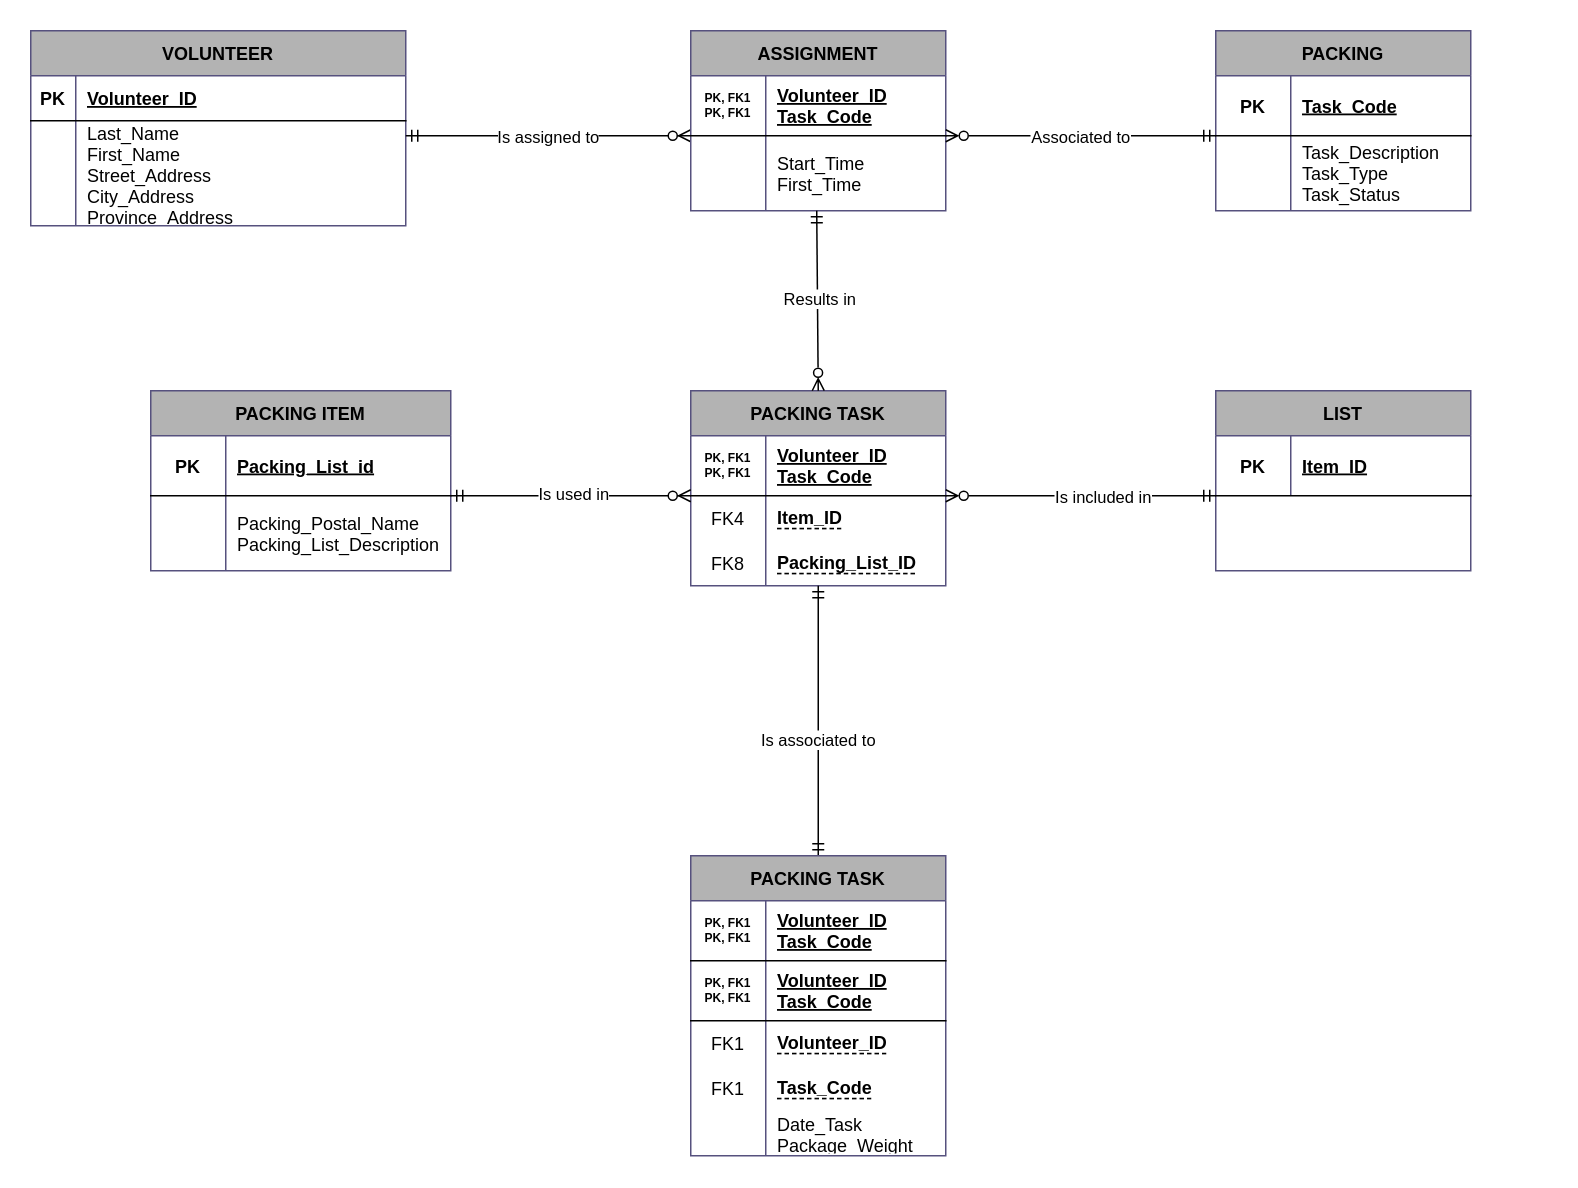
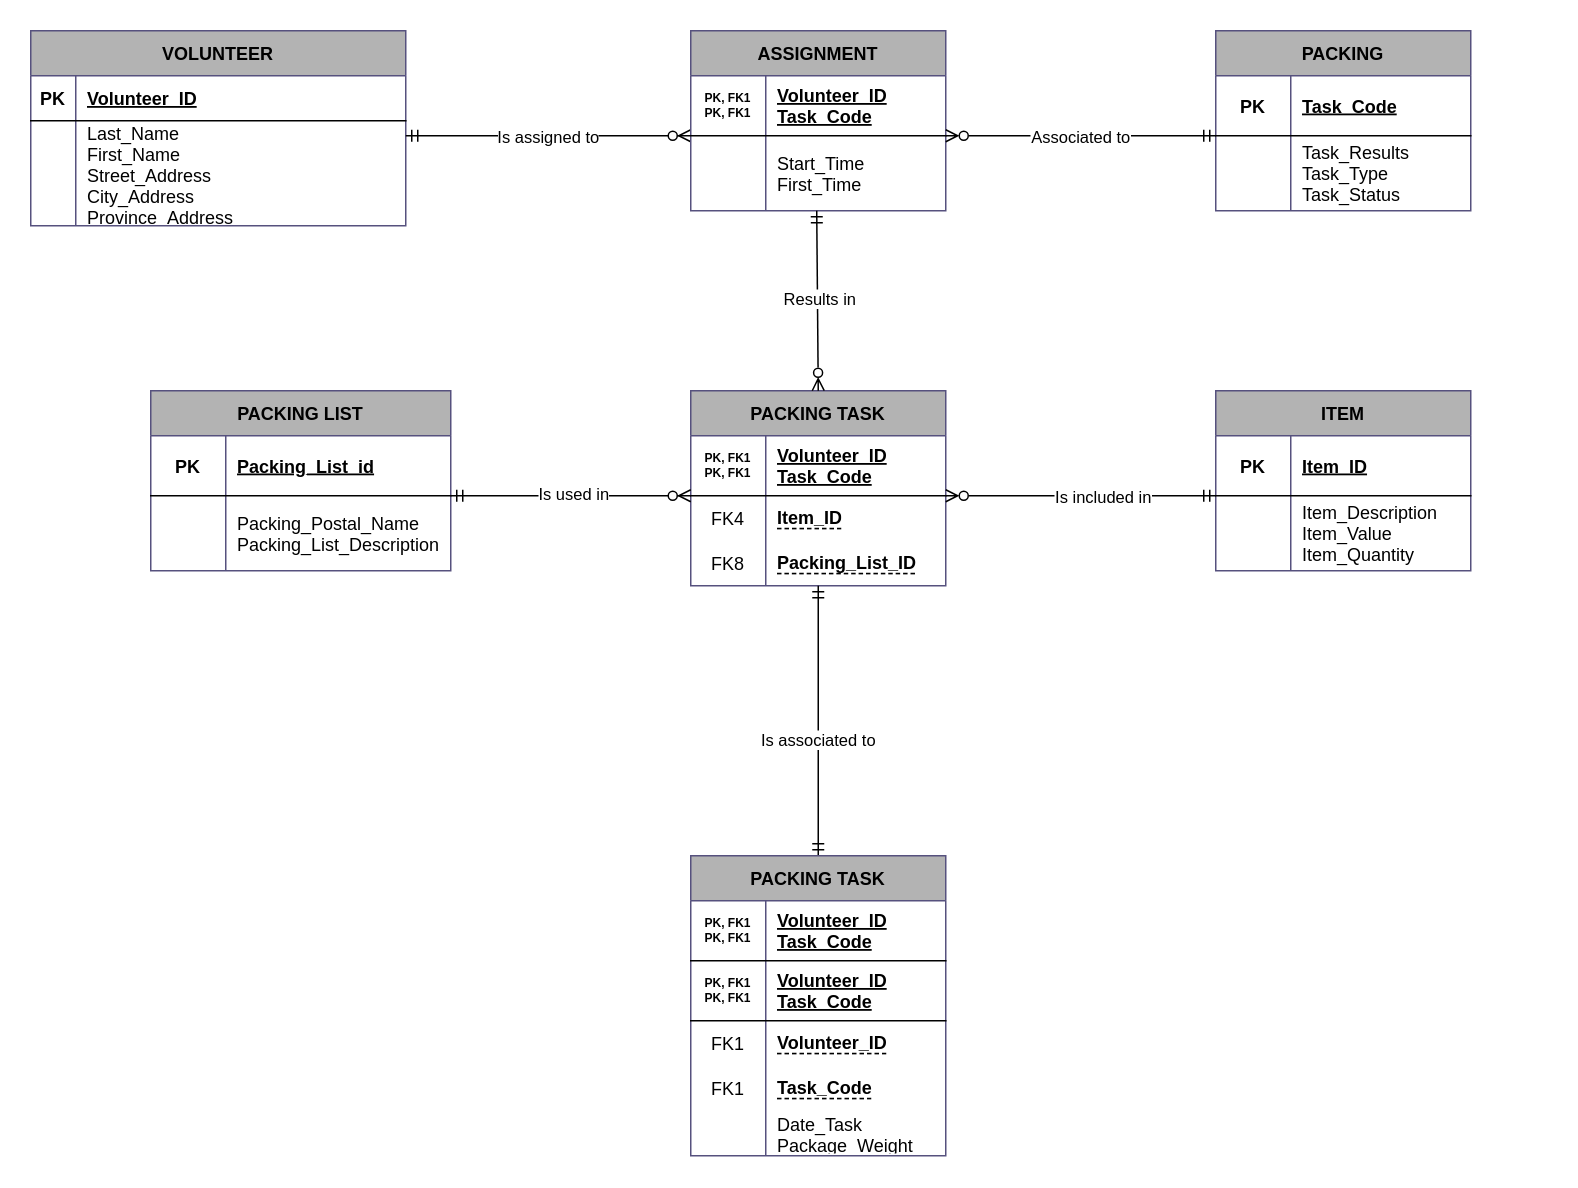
(1378, 153) -> (1360, 153)
(300, 414) -> (300, 414)
(1343, 414) -> (1343, 414)
none -> (1381, 533)
